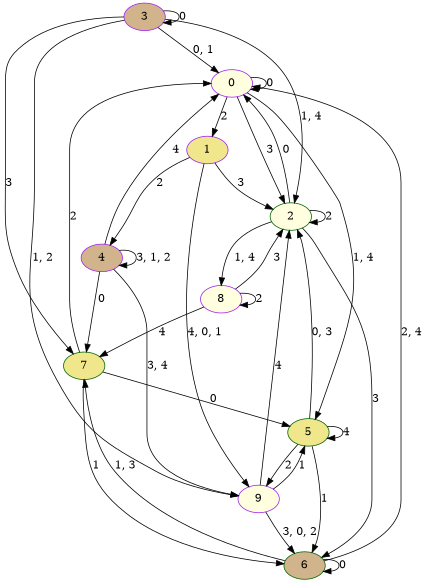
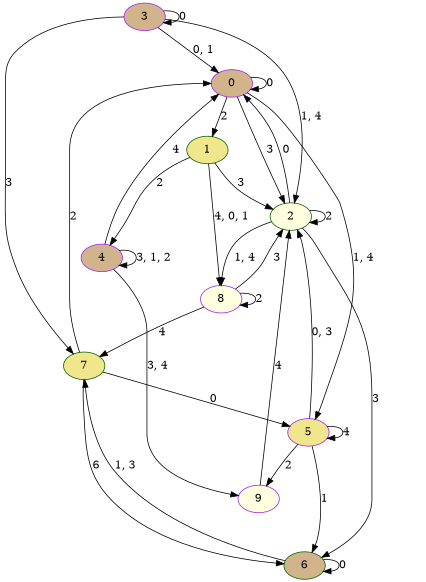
(232, 83) -> (232, 83)
(207, 150) -> (207, 150)
(30, 283) -> none
(401, 302) -> none
(94, 308) -> none
(187, 328) -> (214, 221)
(308, 432) -> (308, 432)
(96, 466) -> (96, 466)
(291, 474) -> none
(277, 530) -> none
